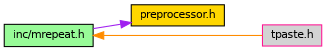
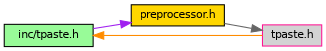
none -> (238, 26)
(49, 35) -> (49, 35)
